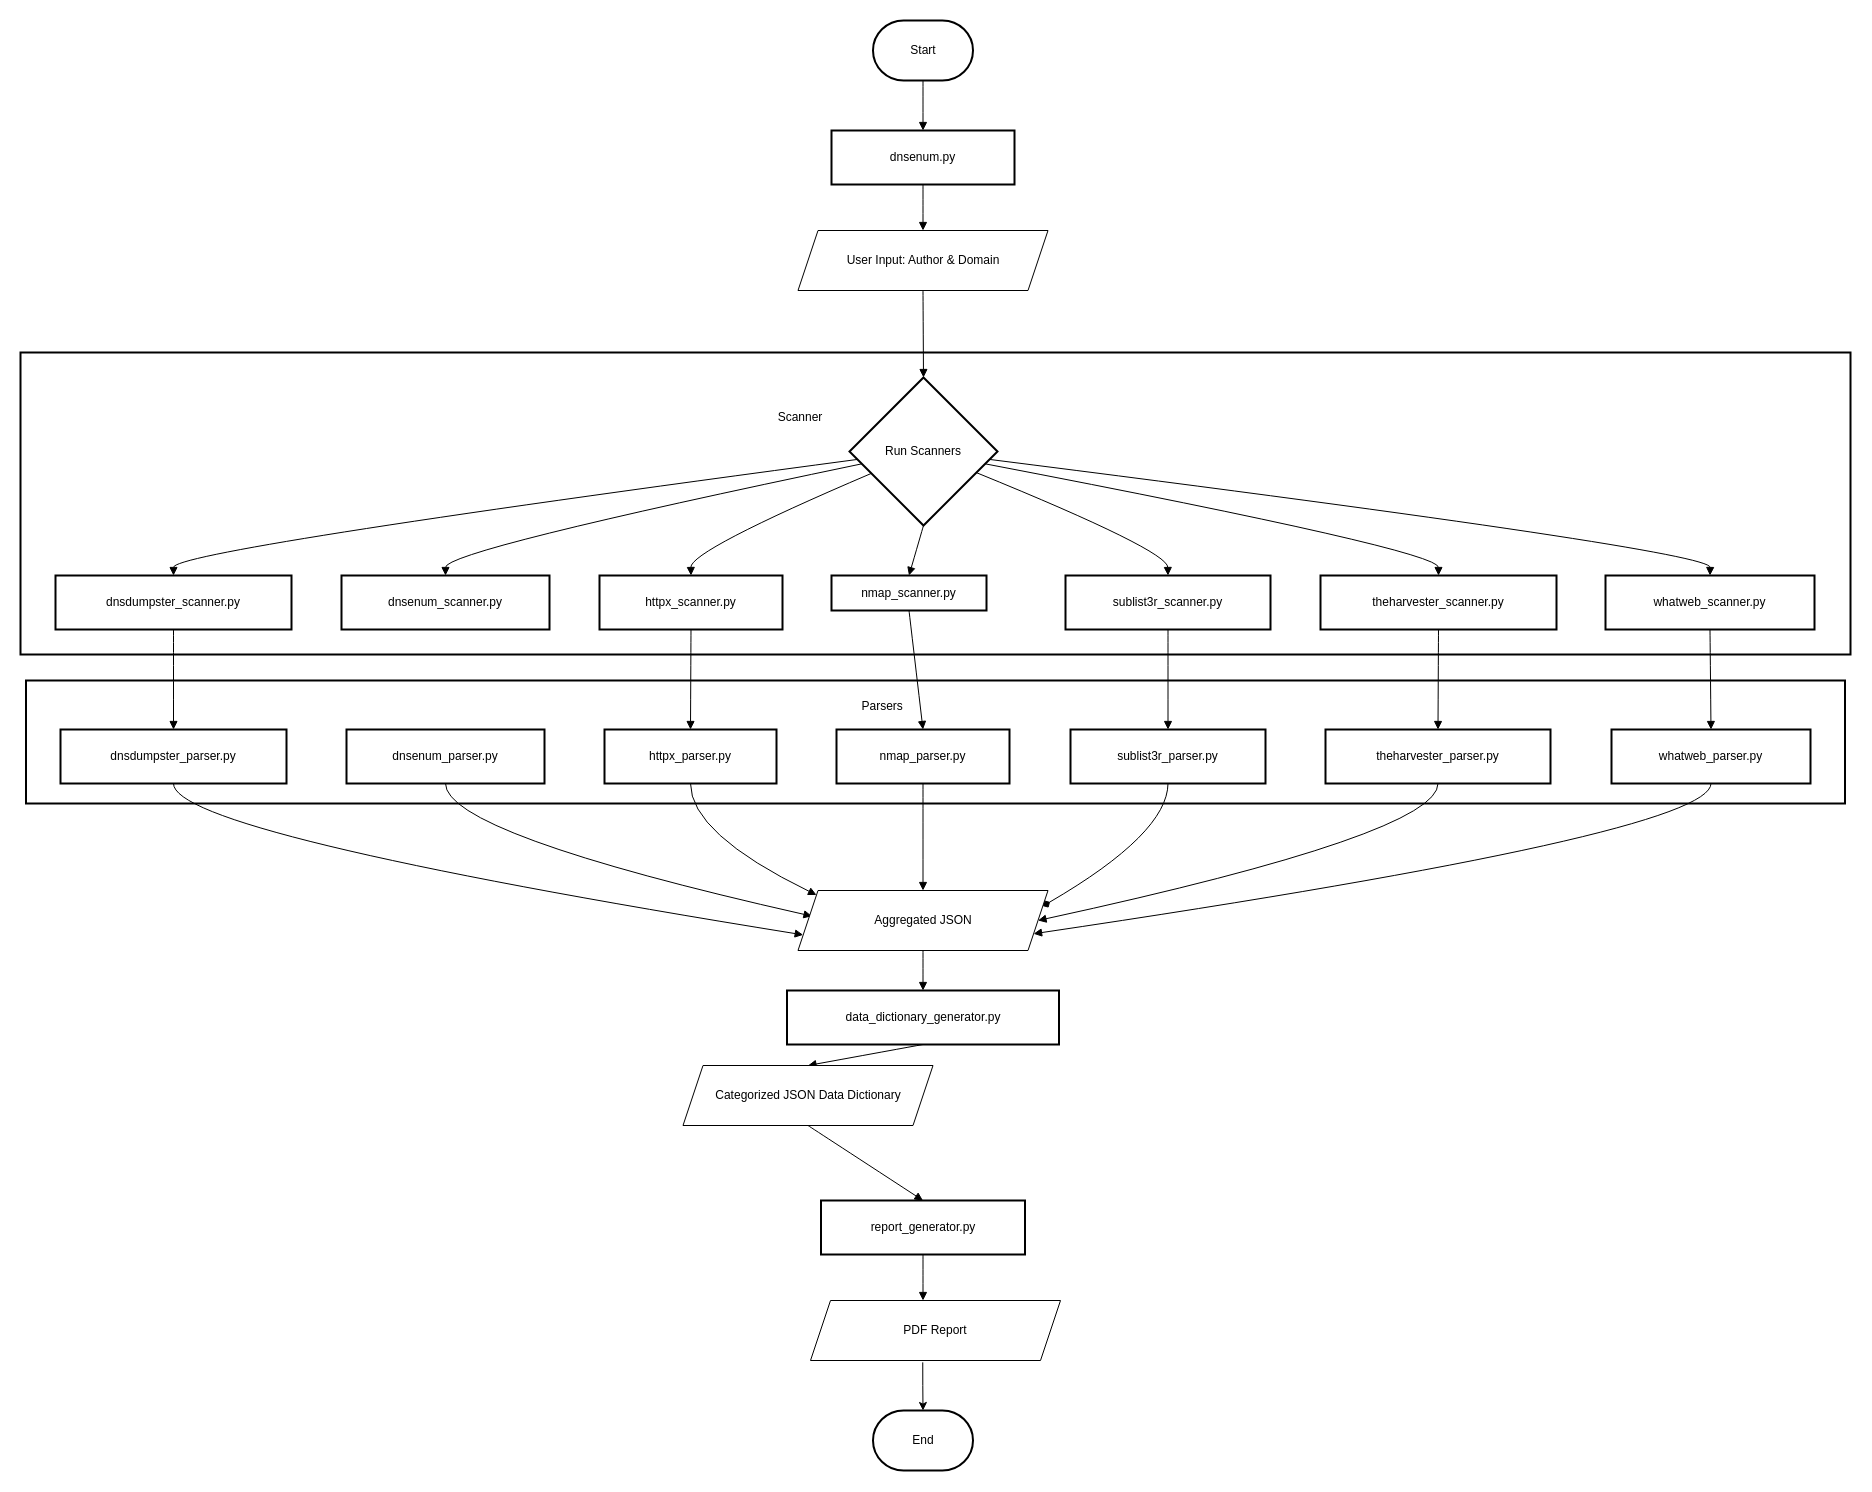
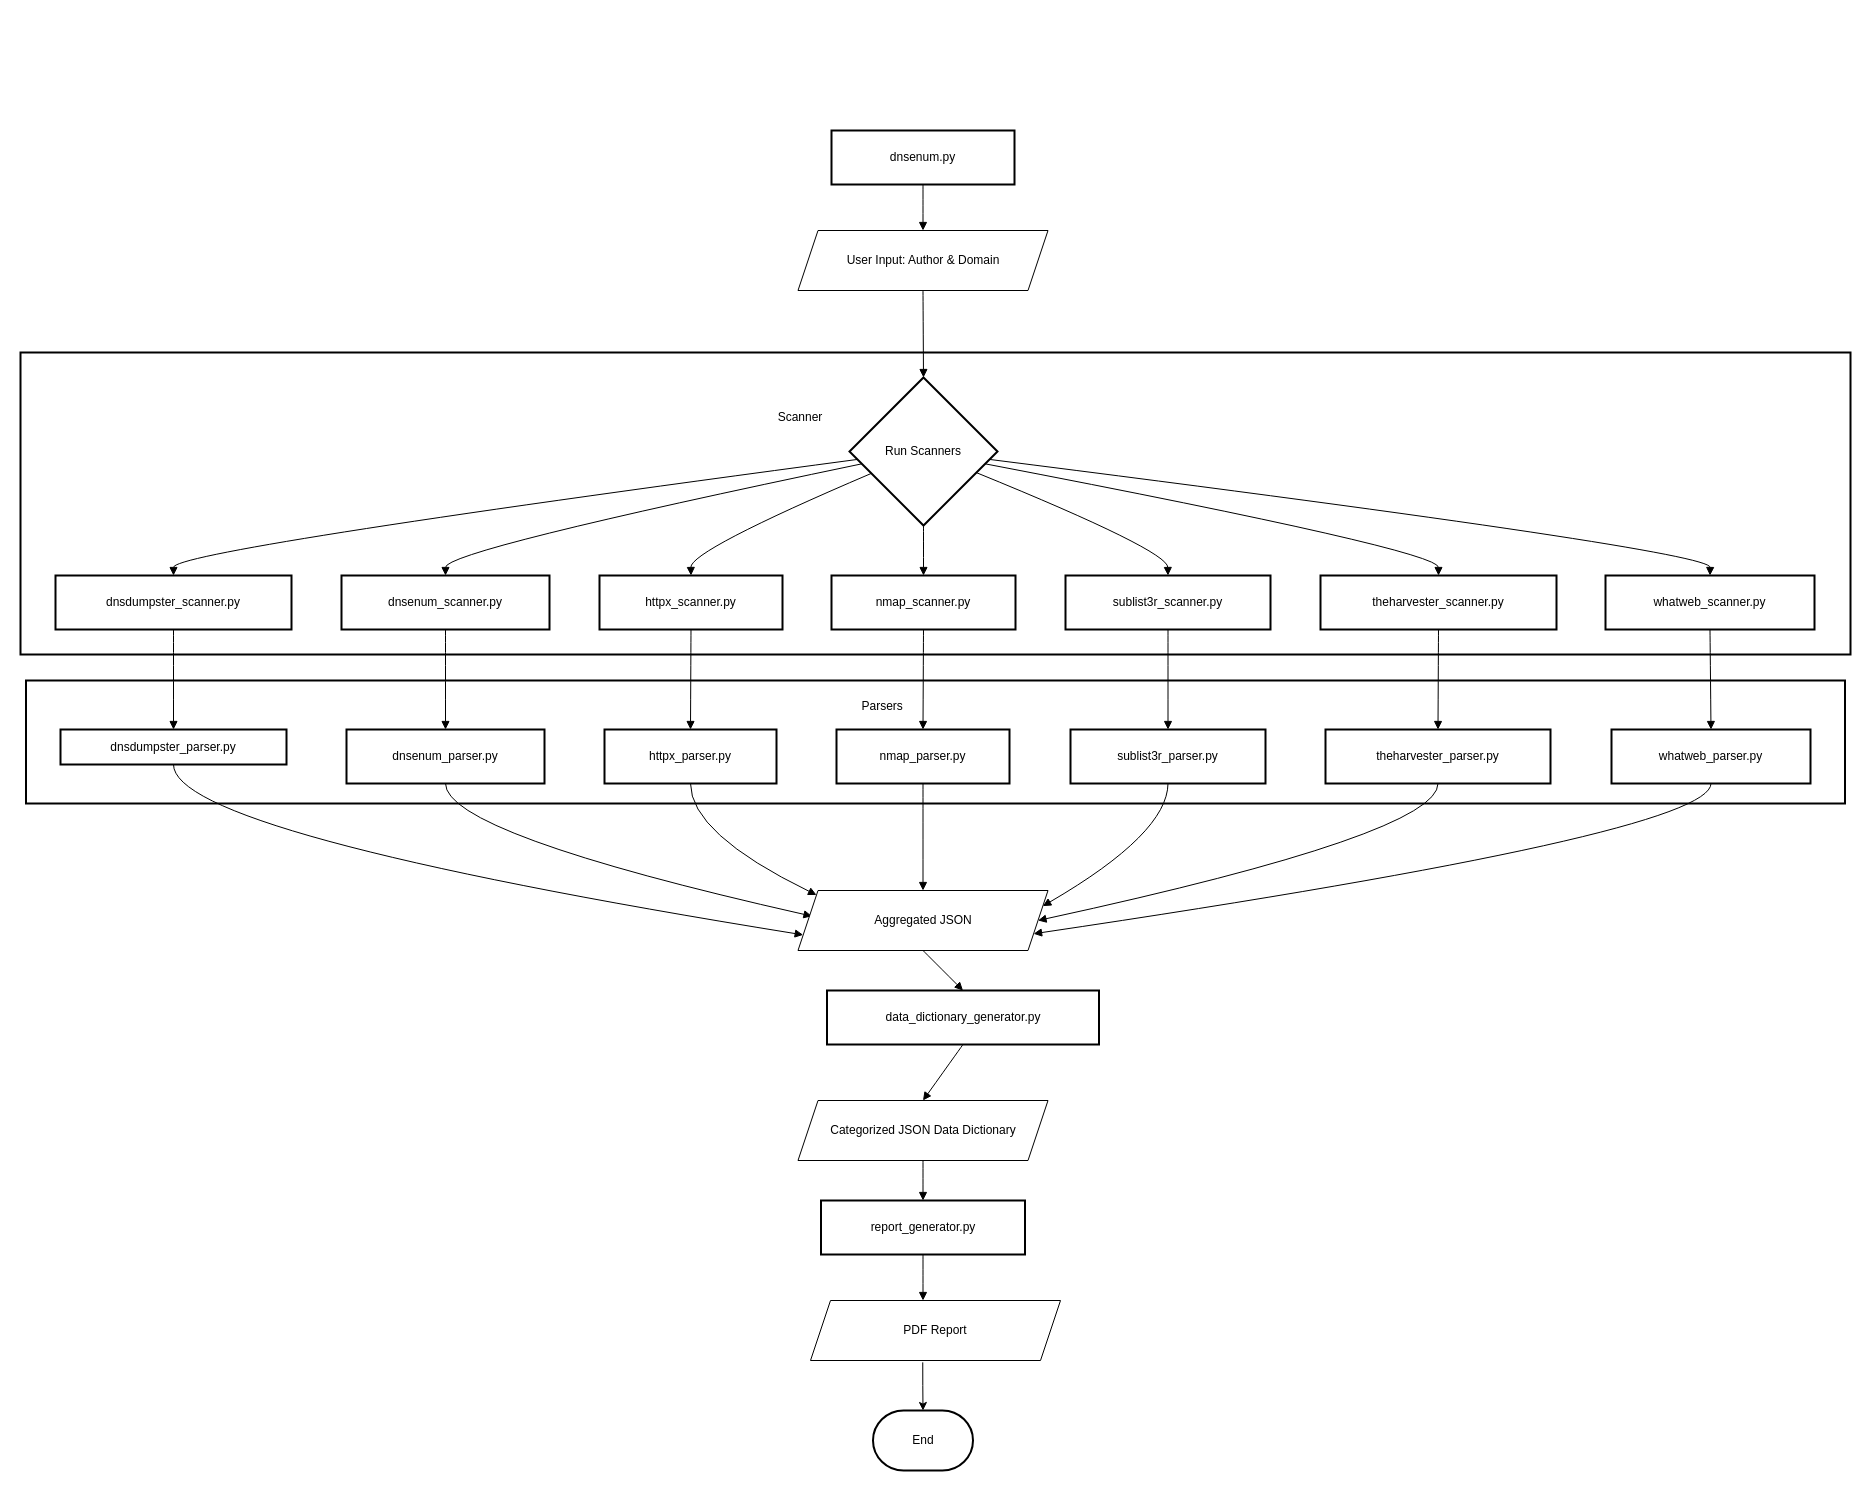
(923, 51) -> none
(923, 102) -> none
(909, 593) -> (924, 603)
none -> (446, 676)
(174, 757) -> (174, 747)
(1051, 901) -> (1052, 901)
(923, 1018) -> (963, 1018)
(808, 1096) -> (923, 1131)
